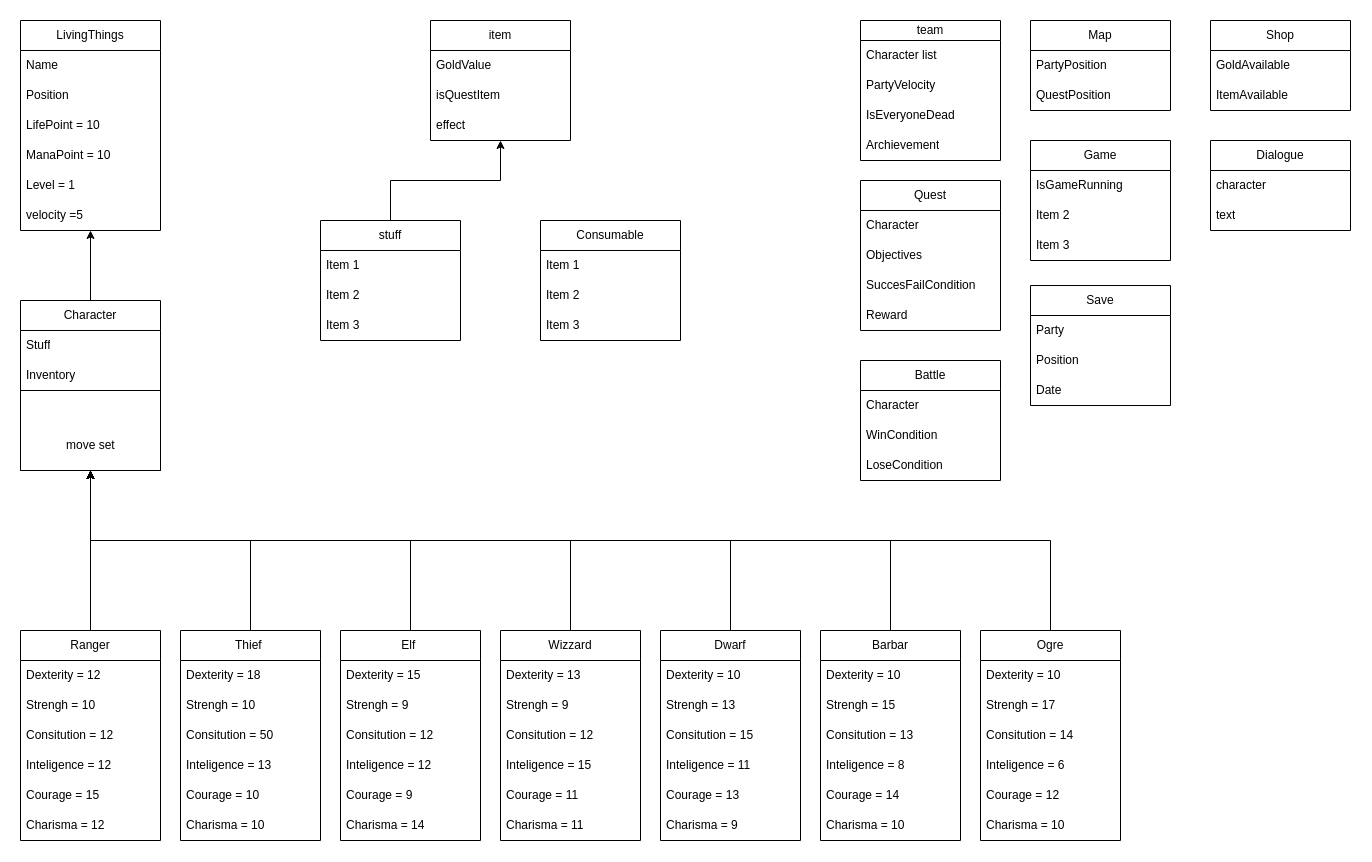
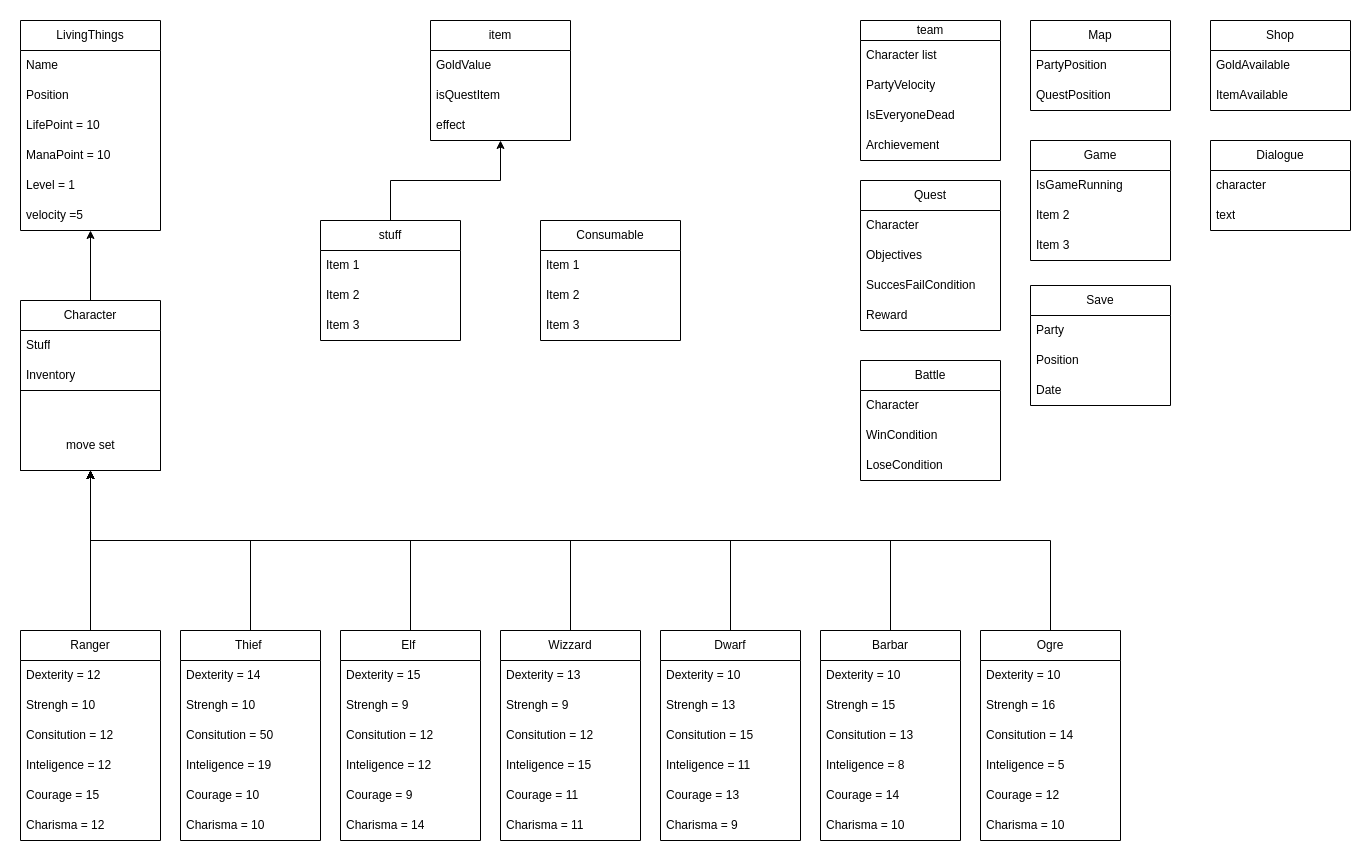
(229, 676) -> (229, 676)
(1024, 706) -> (1024, 706)
(234, 766) -> (234, 766)
(1031, 766) -> (1031, 766)
